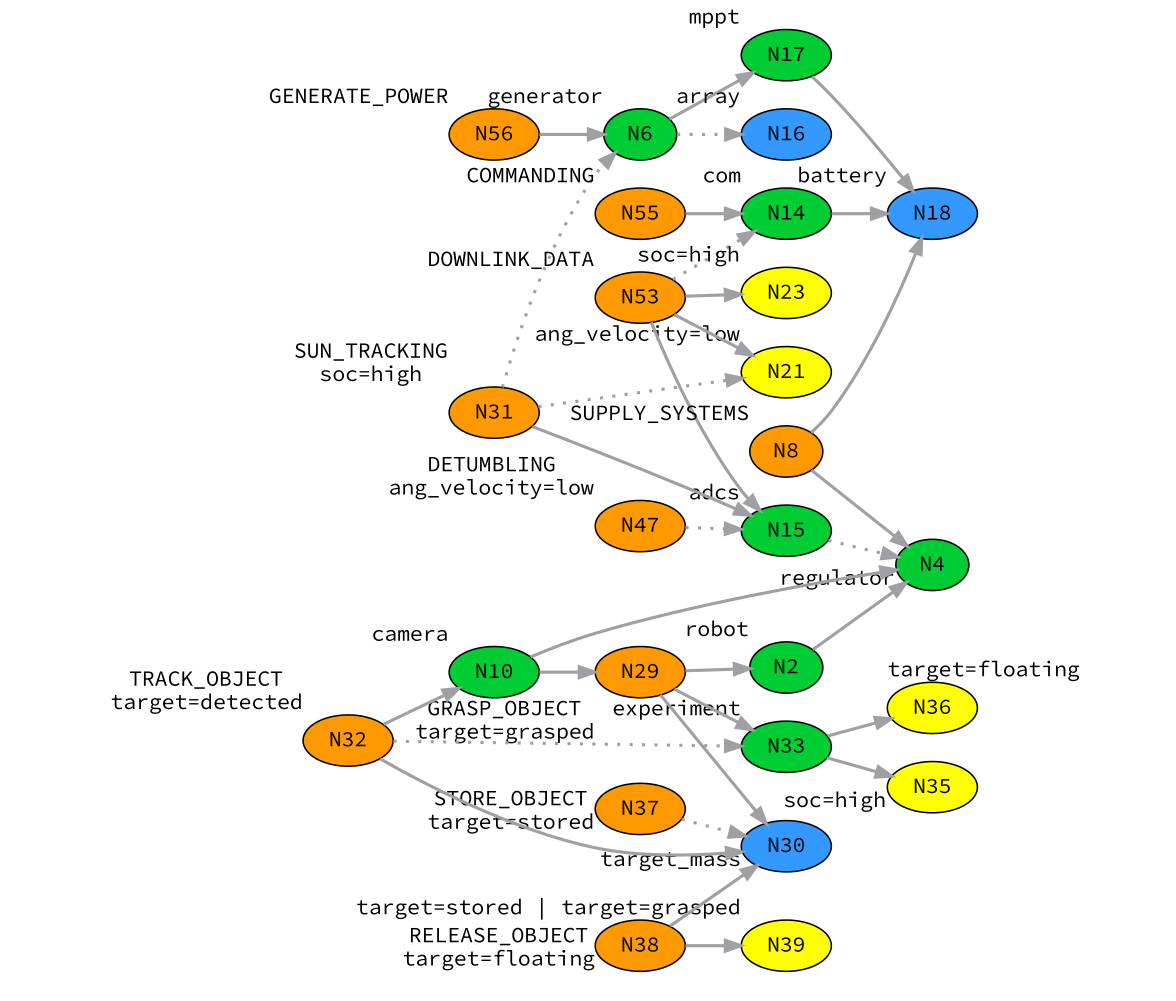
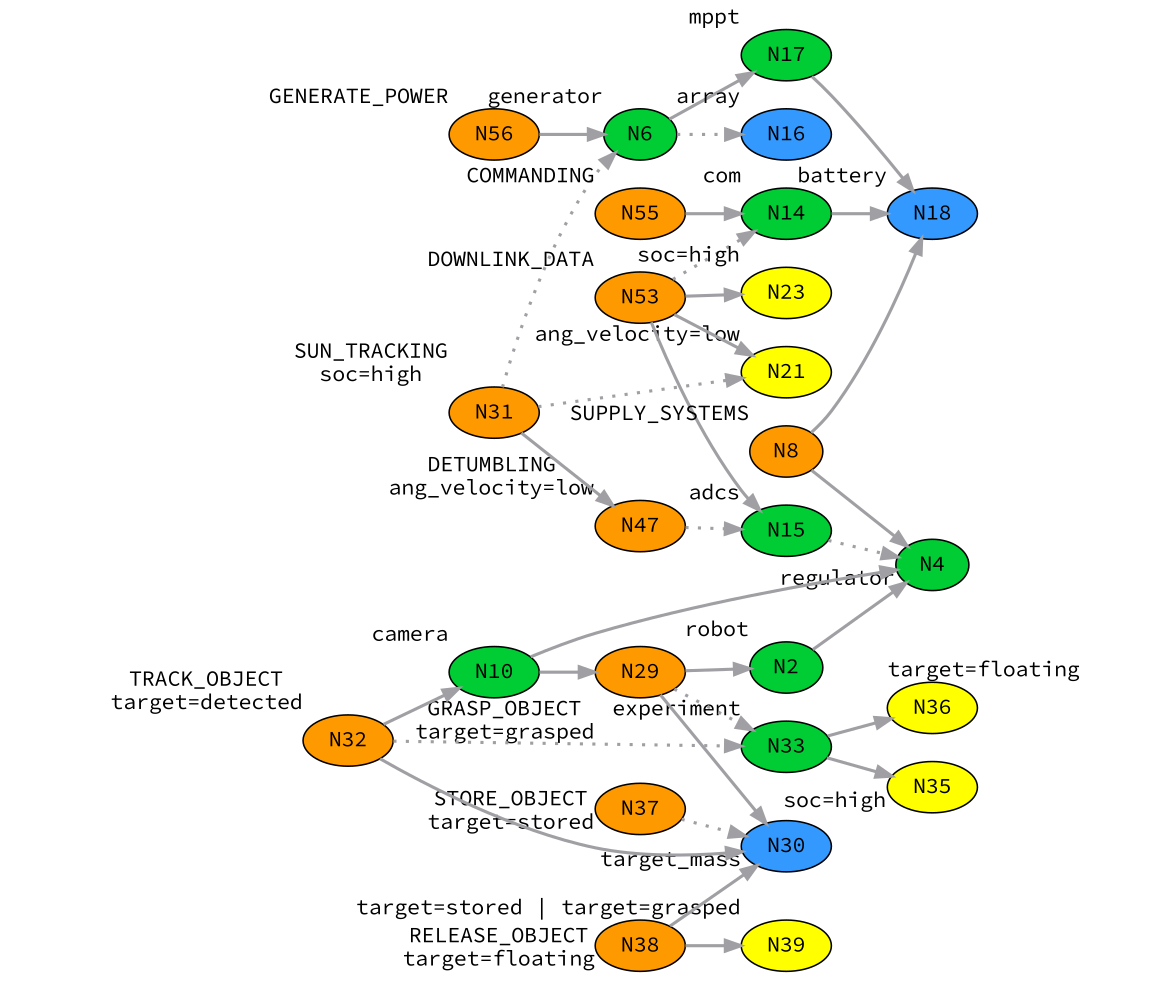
(634, 467) -> (561, 464)
(706, 706) -> (706, 706)
